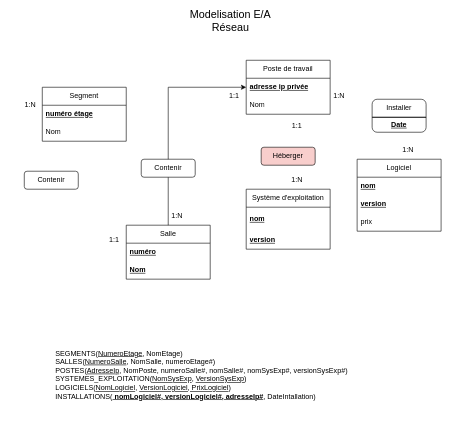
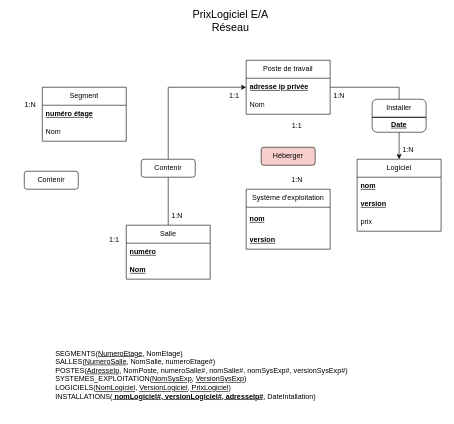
(231, 21) -> (231, 21)
none -> (398, 87)
